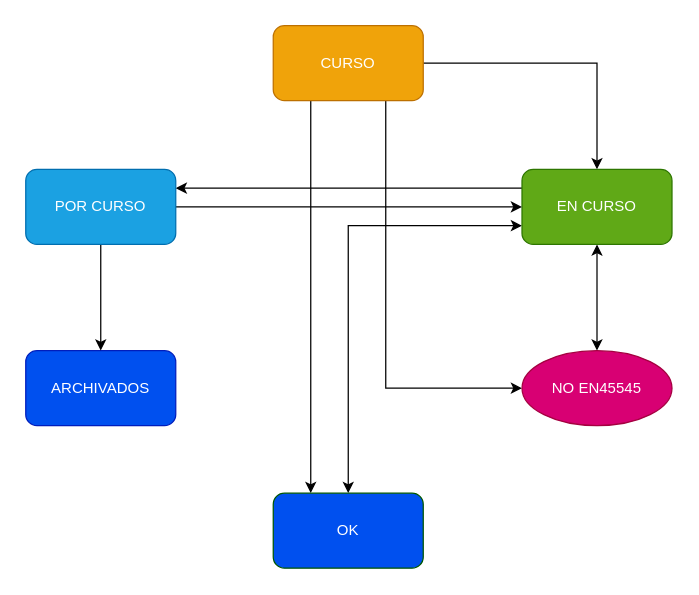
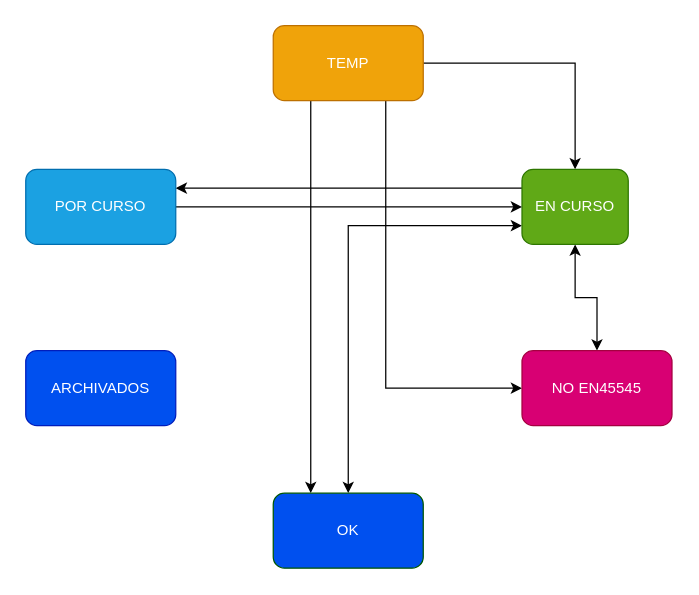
(348, 63) -> (348, 63)
(597, 207) -> (575, 207)
(101, 294) -> none
(597, 388) -> (597, 388)
